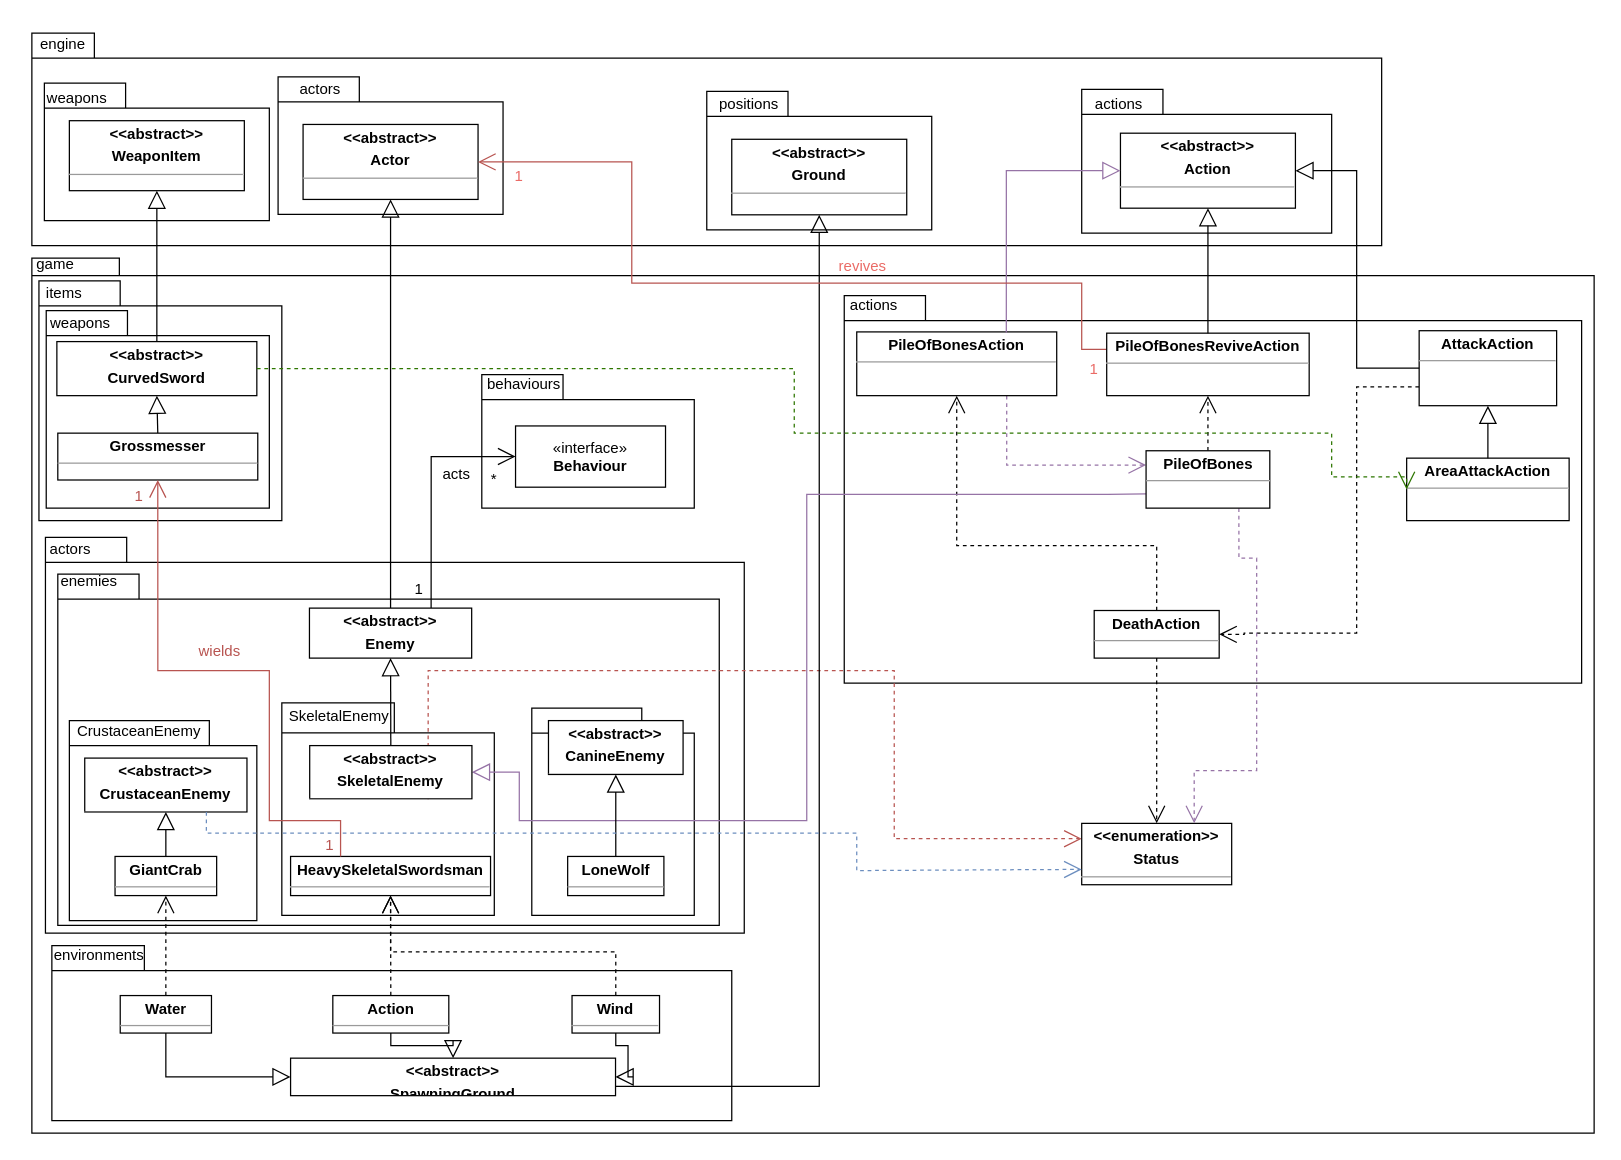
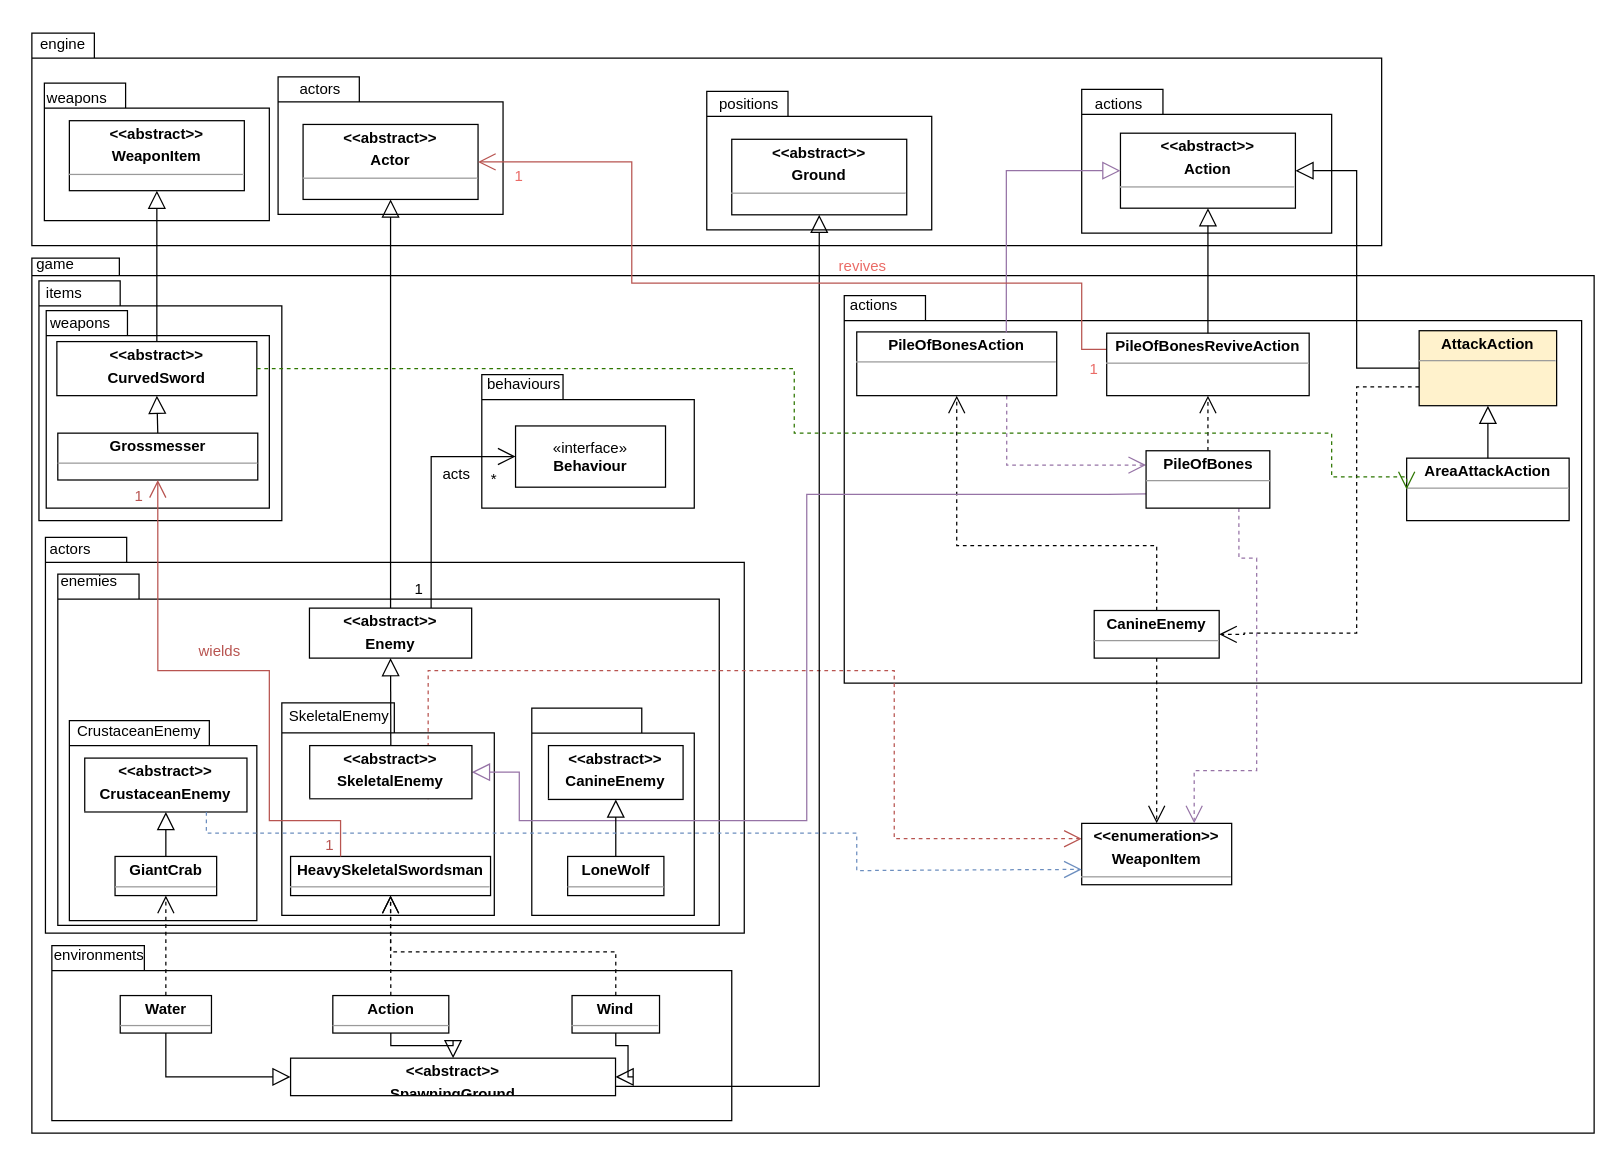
(1488, 368) -> (1488, 368)
(1139, 620) -> (1139, 620)
(616, 748) -> (616, 773)
(1143, 841) -> (1143, 841)
